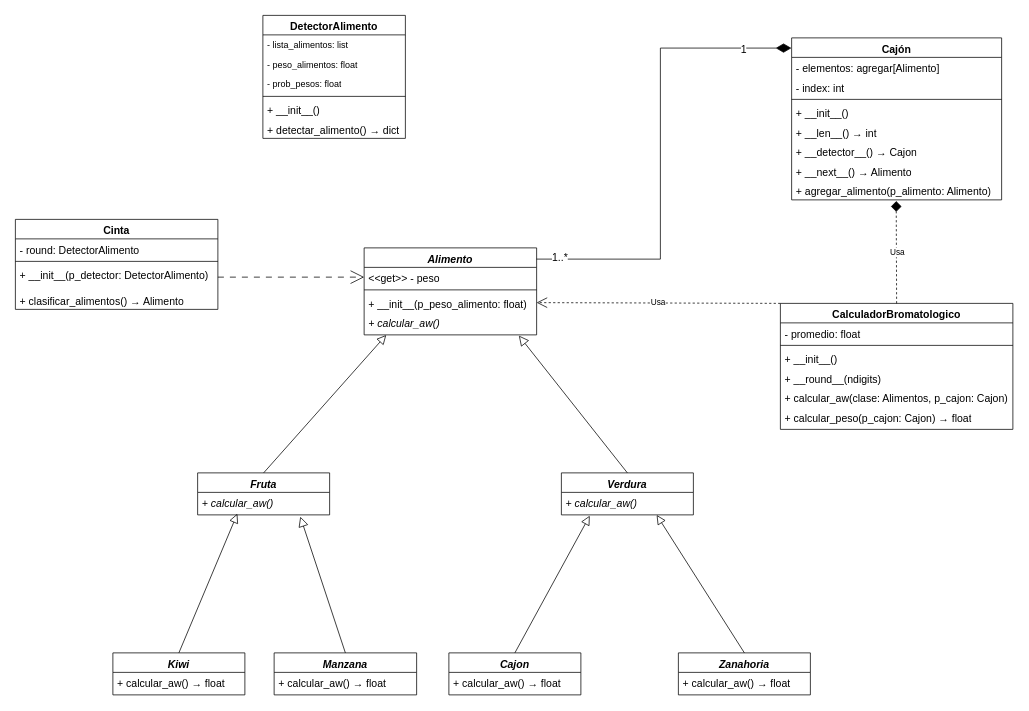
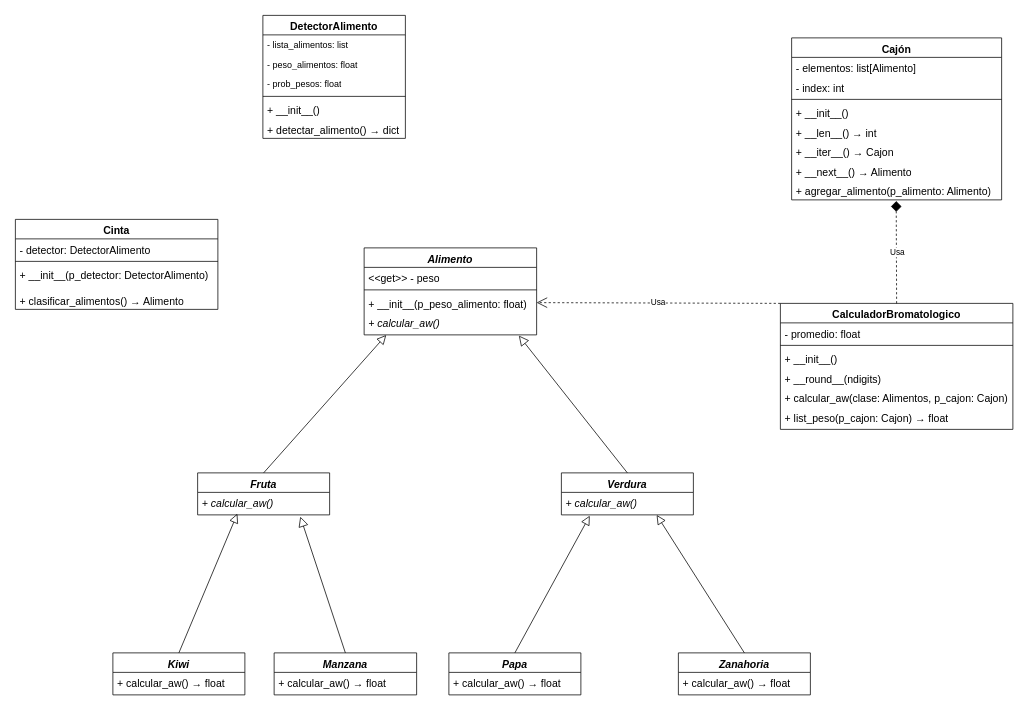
(876, 69) -> (865, 69)
(864, 153) -> (851, 153)
(660, 154) -> none
(87, 250) -> (95, 250)
(290, 277) -> none
(890, 418) -> (878, 418)
(515, 664) -> (515, 664)
